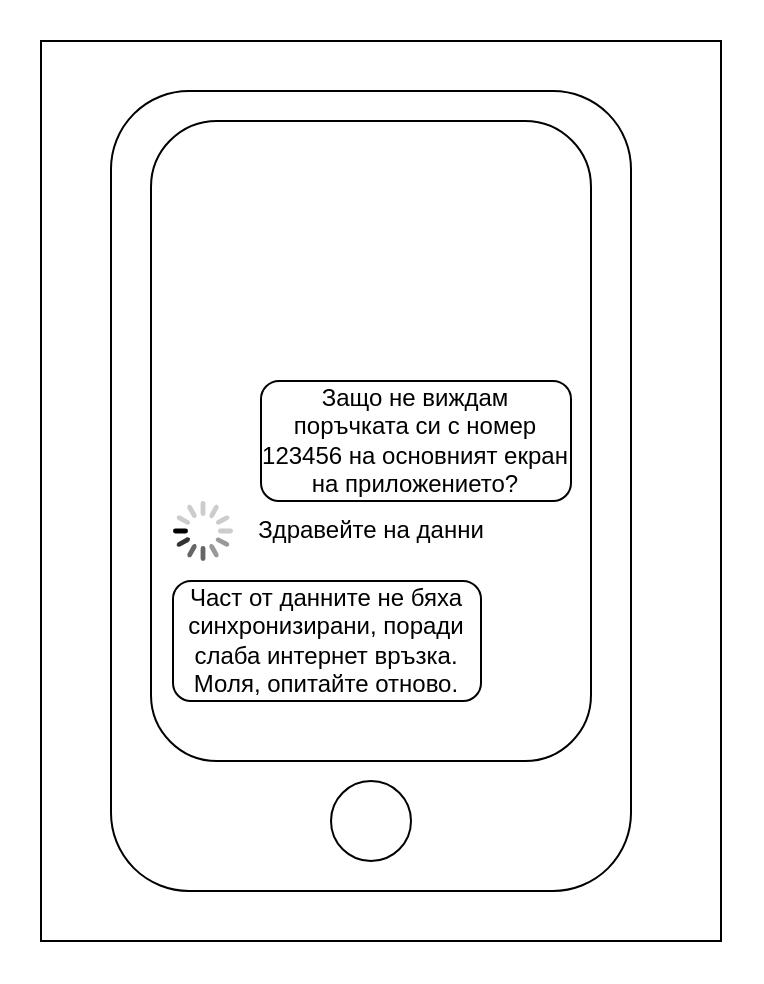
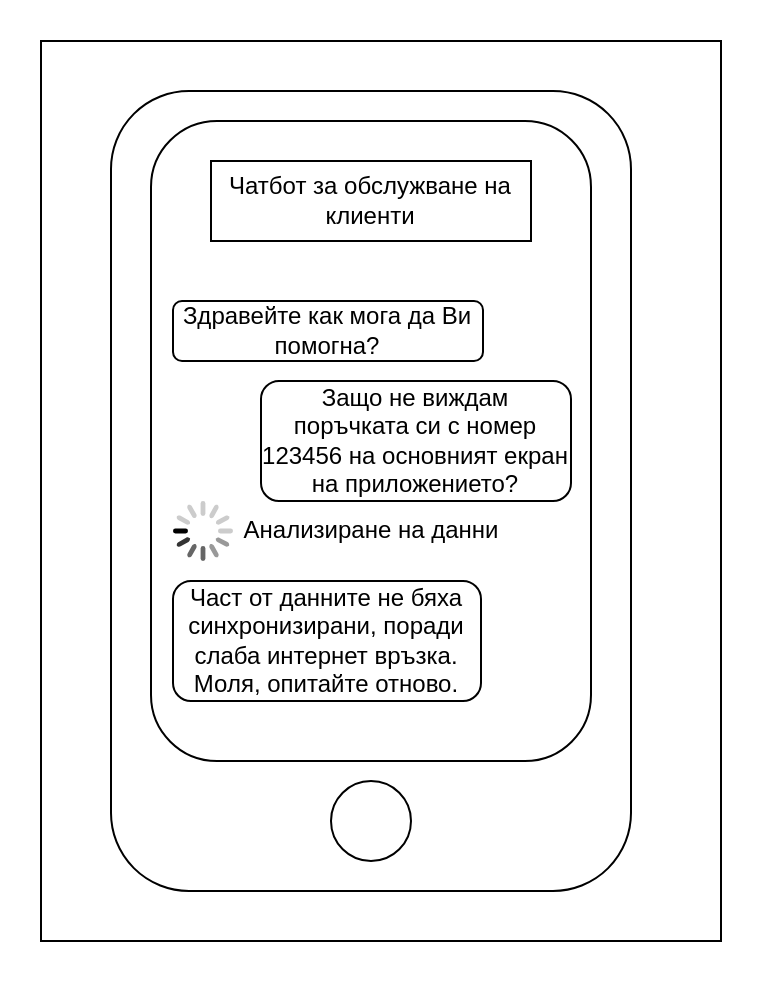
none -> (371, 201)
none -> (328, 331)
(372, 531) -> (372, 531)
